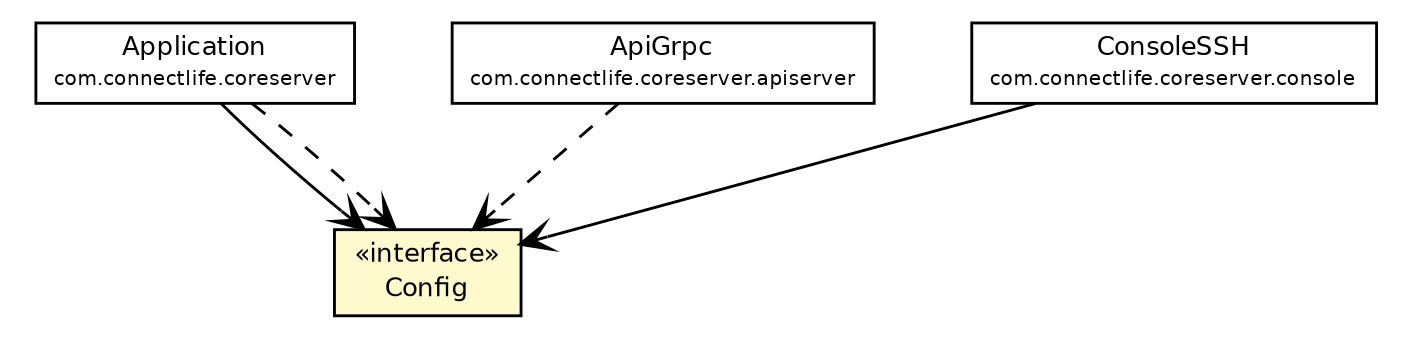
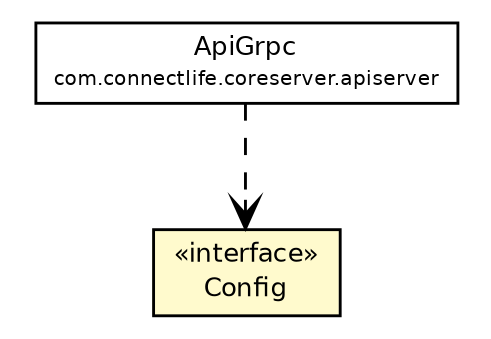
(194, 63) -> none
(1173, 63) -> none
